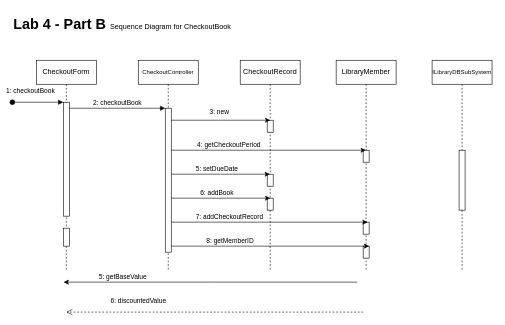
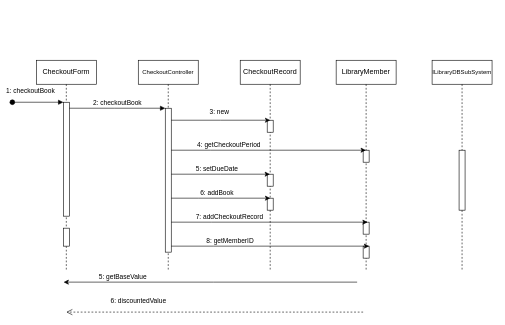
(132, 24) -> none
